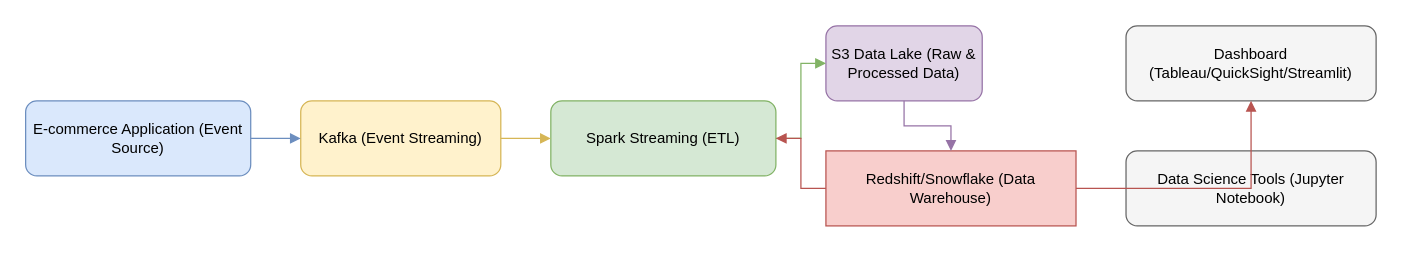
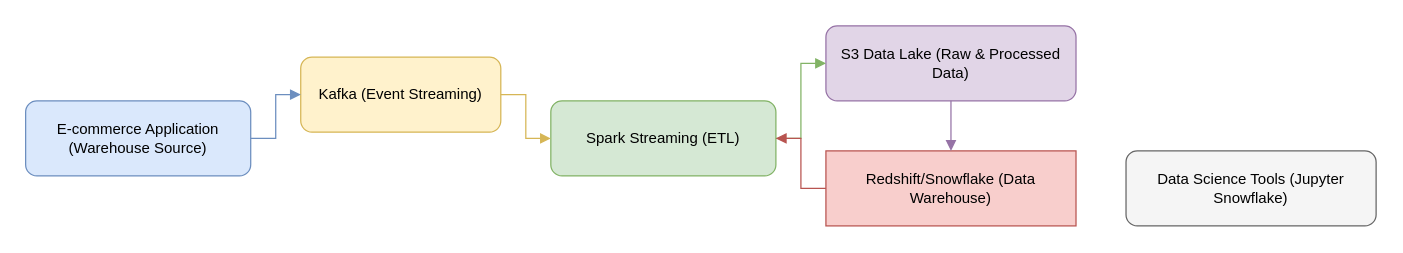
(904, 63) -> (951, 63)
(1251, 63) -> none
(138, 138) -> (138, 138)
(401, 138) -> (401, 94)
(1202, 188) -> none
(1251, 188) -> (1251, 188)
